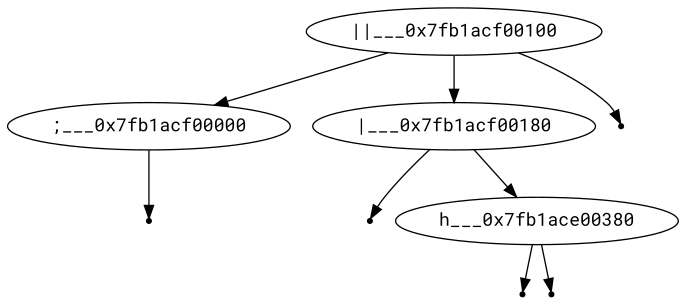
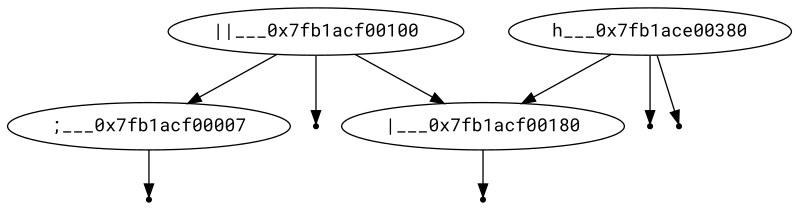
(149, 126) -> (149, 126)
(491, 168) -> (572, 76)
